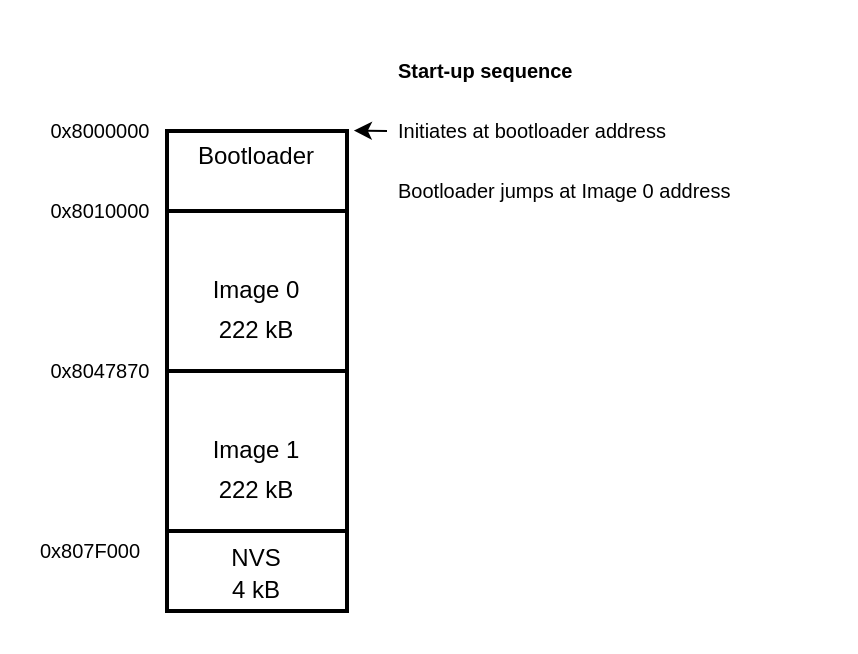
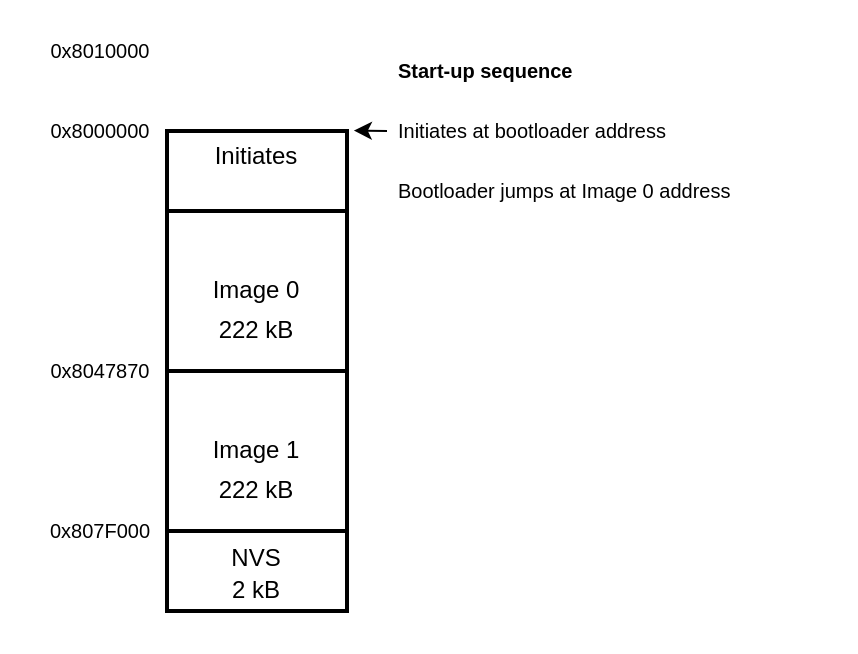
(257, 171) -> (257, 171)
(101, 211) -> (101, 51)
(91, 551) -> (101, 531)
(257, 591) -> (257, 591)
